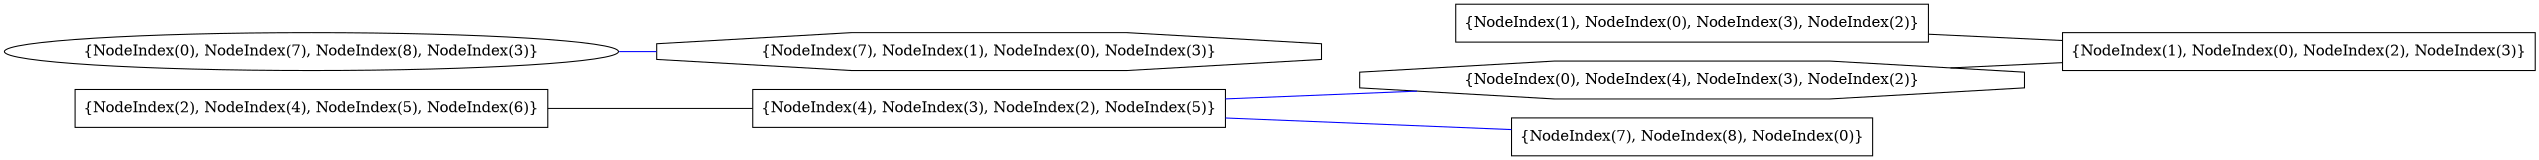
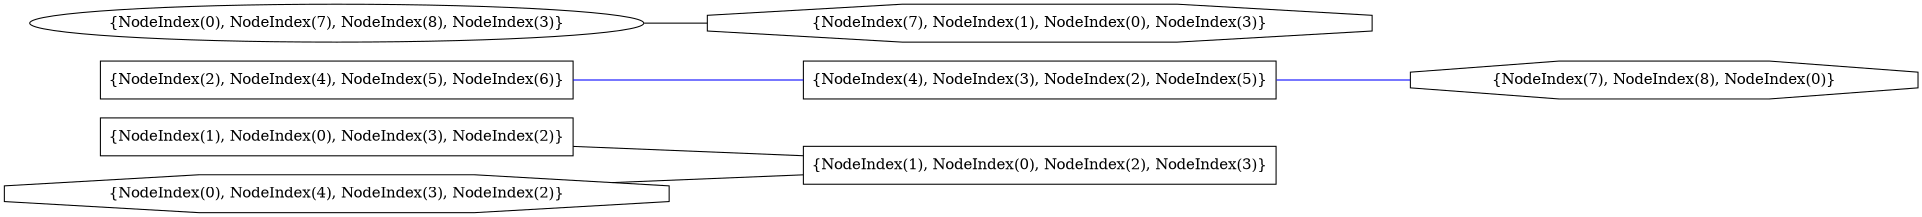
(638, 52) -> (676, 23)
(1321, 95) -> none
(650, 108) -> (688, 80)
(1692, 137) -> (1664, 80)
